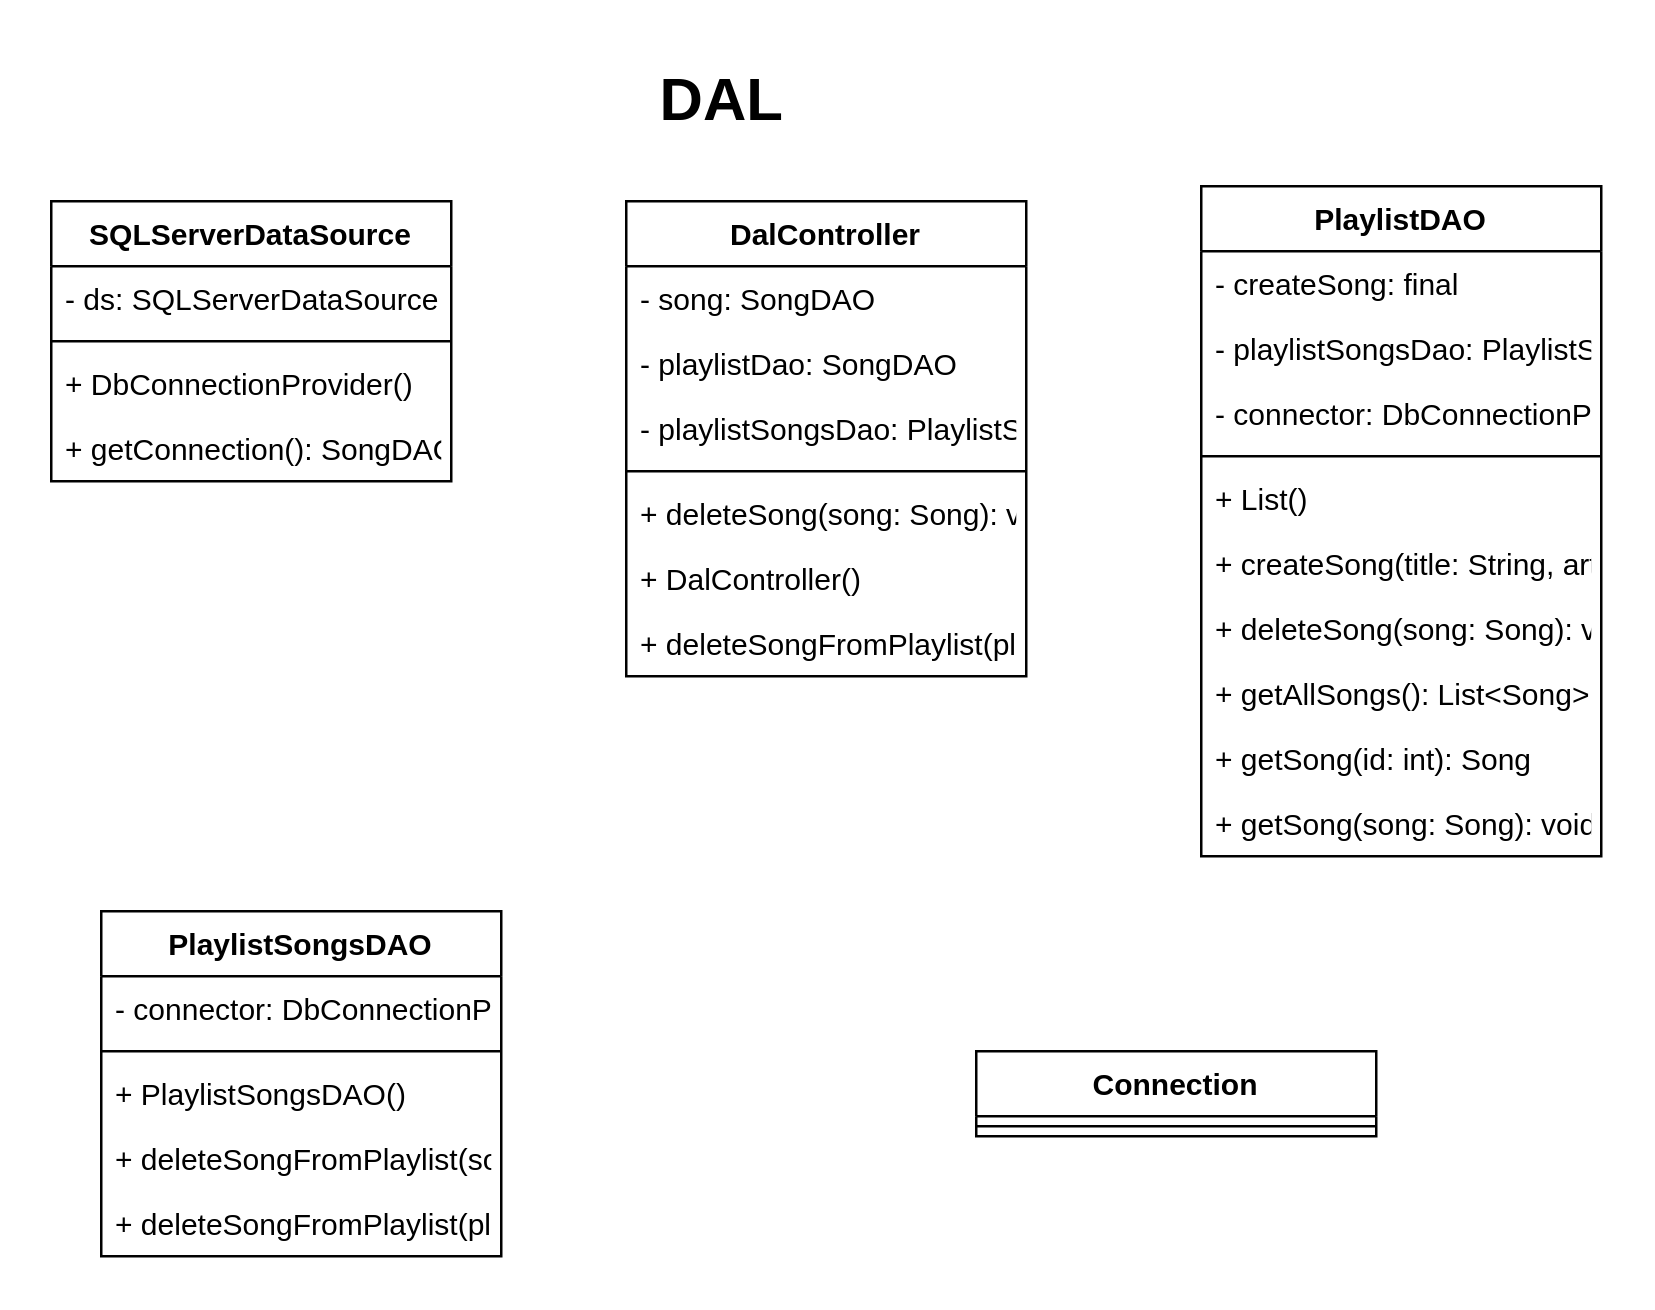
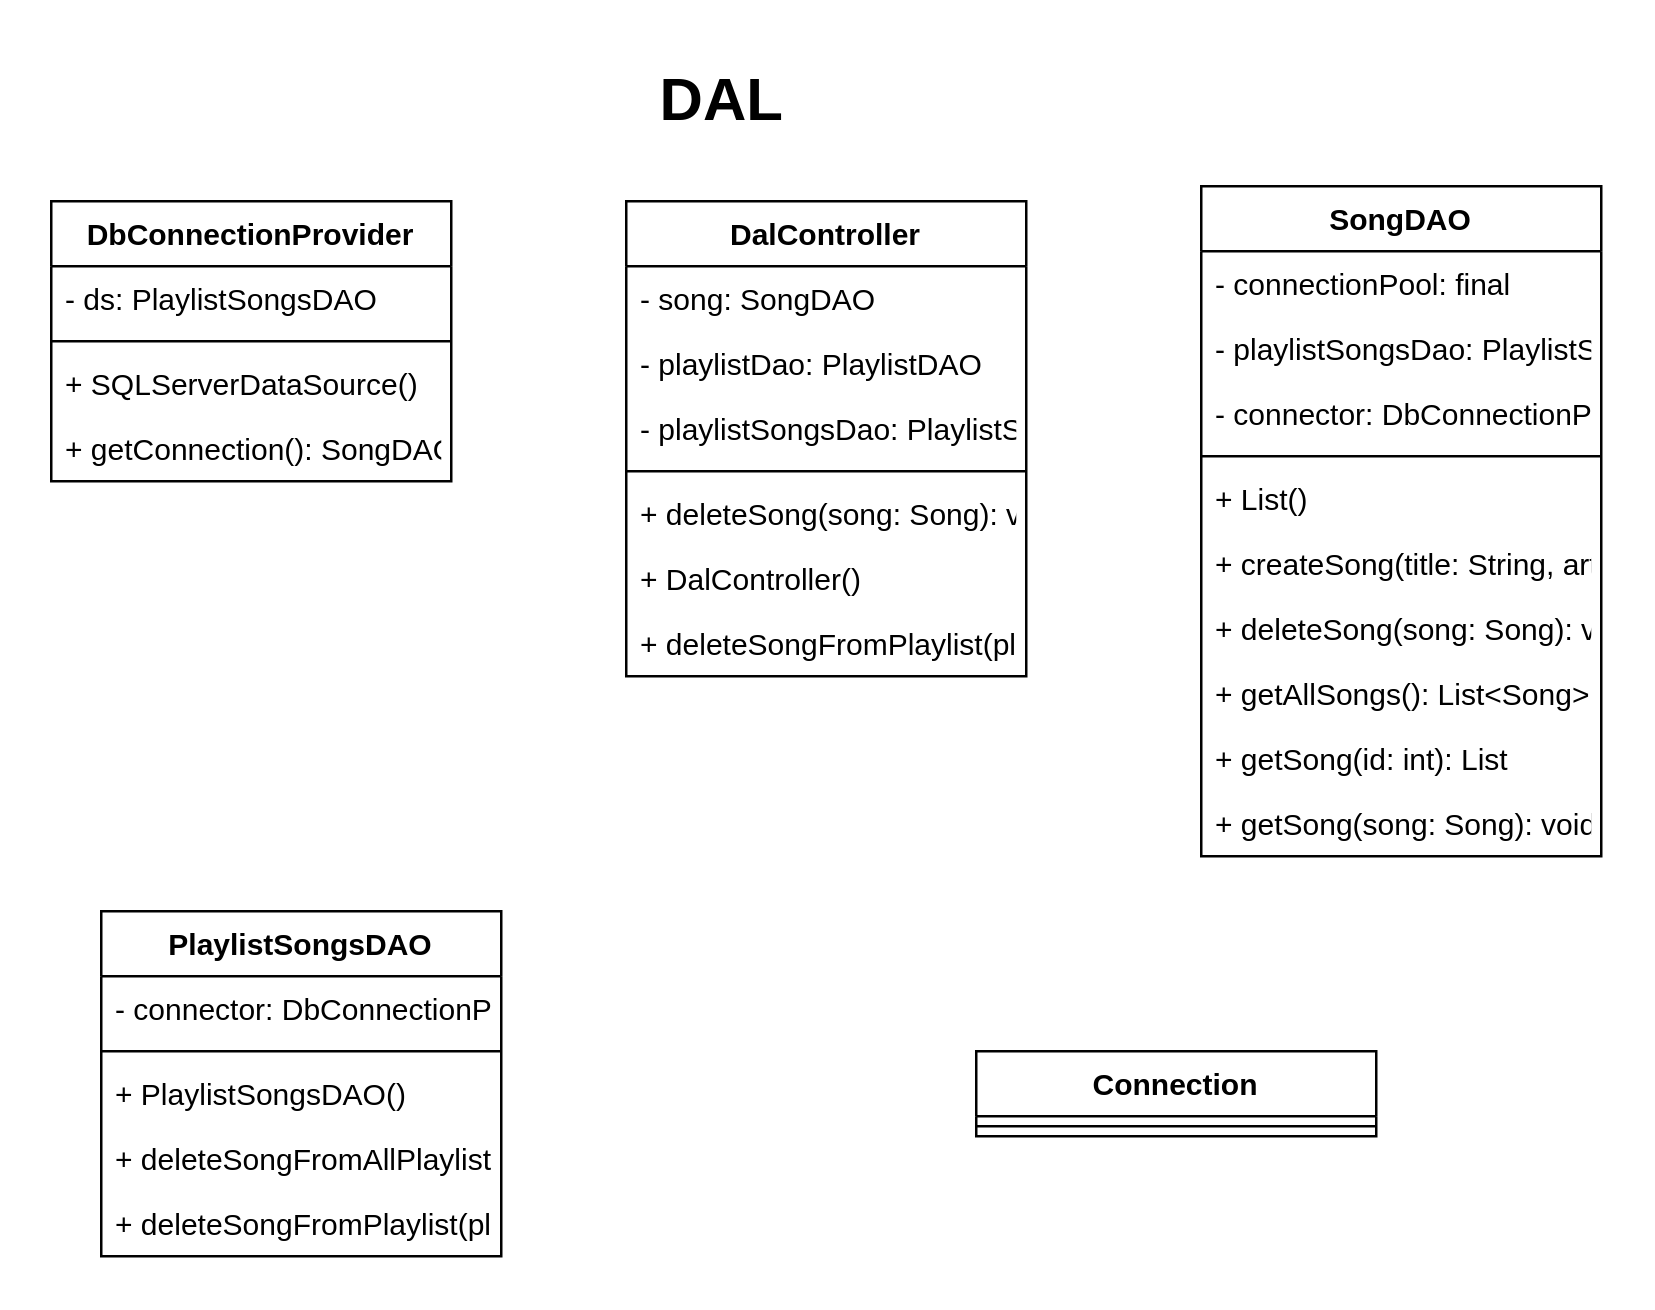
(1400, 220) -> (1400, 220)
(250, 235) -> (250, 235)
(1355, 285) -> (1381, 285)
(263, 300) -> (226, 300)
(801, 365) -> (823, 365)
(255, 385) -> (254, 385)
(1389, 760) -> (1385, 760)
(429, 1160) -> (446, 1160)
